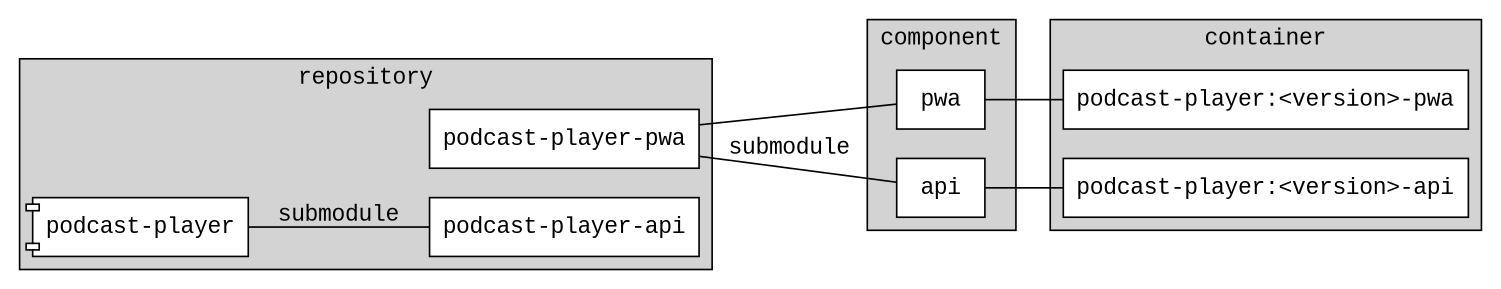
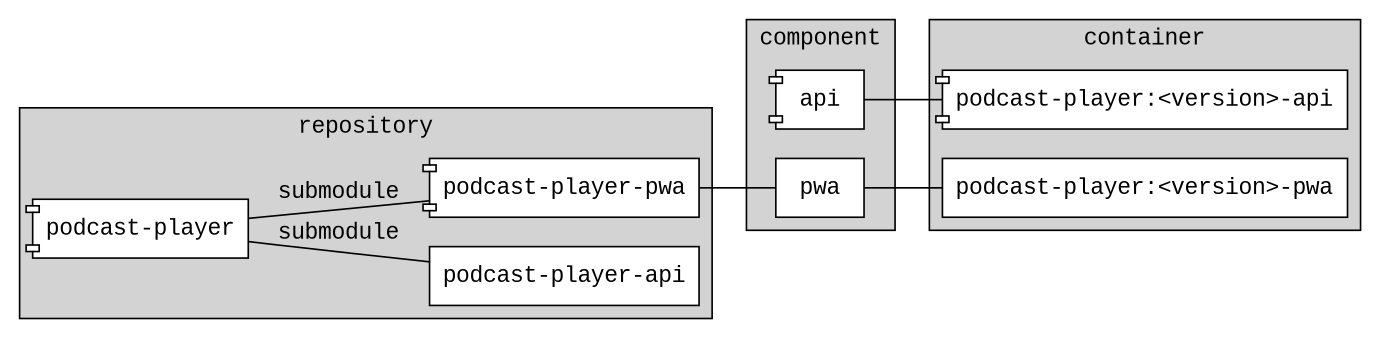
(564, 139) -> (564, 188)
(798, 169) -> (339, 210)
(941, 188) -> (820, 100)
(1266, 188) -> (1145, 100)
